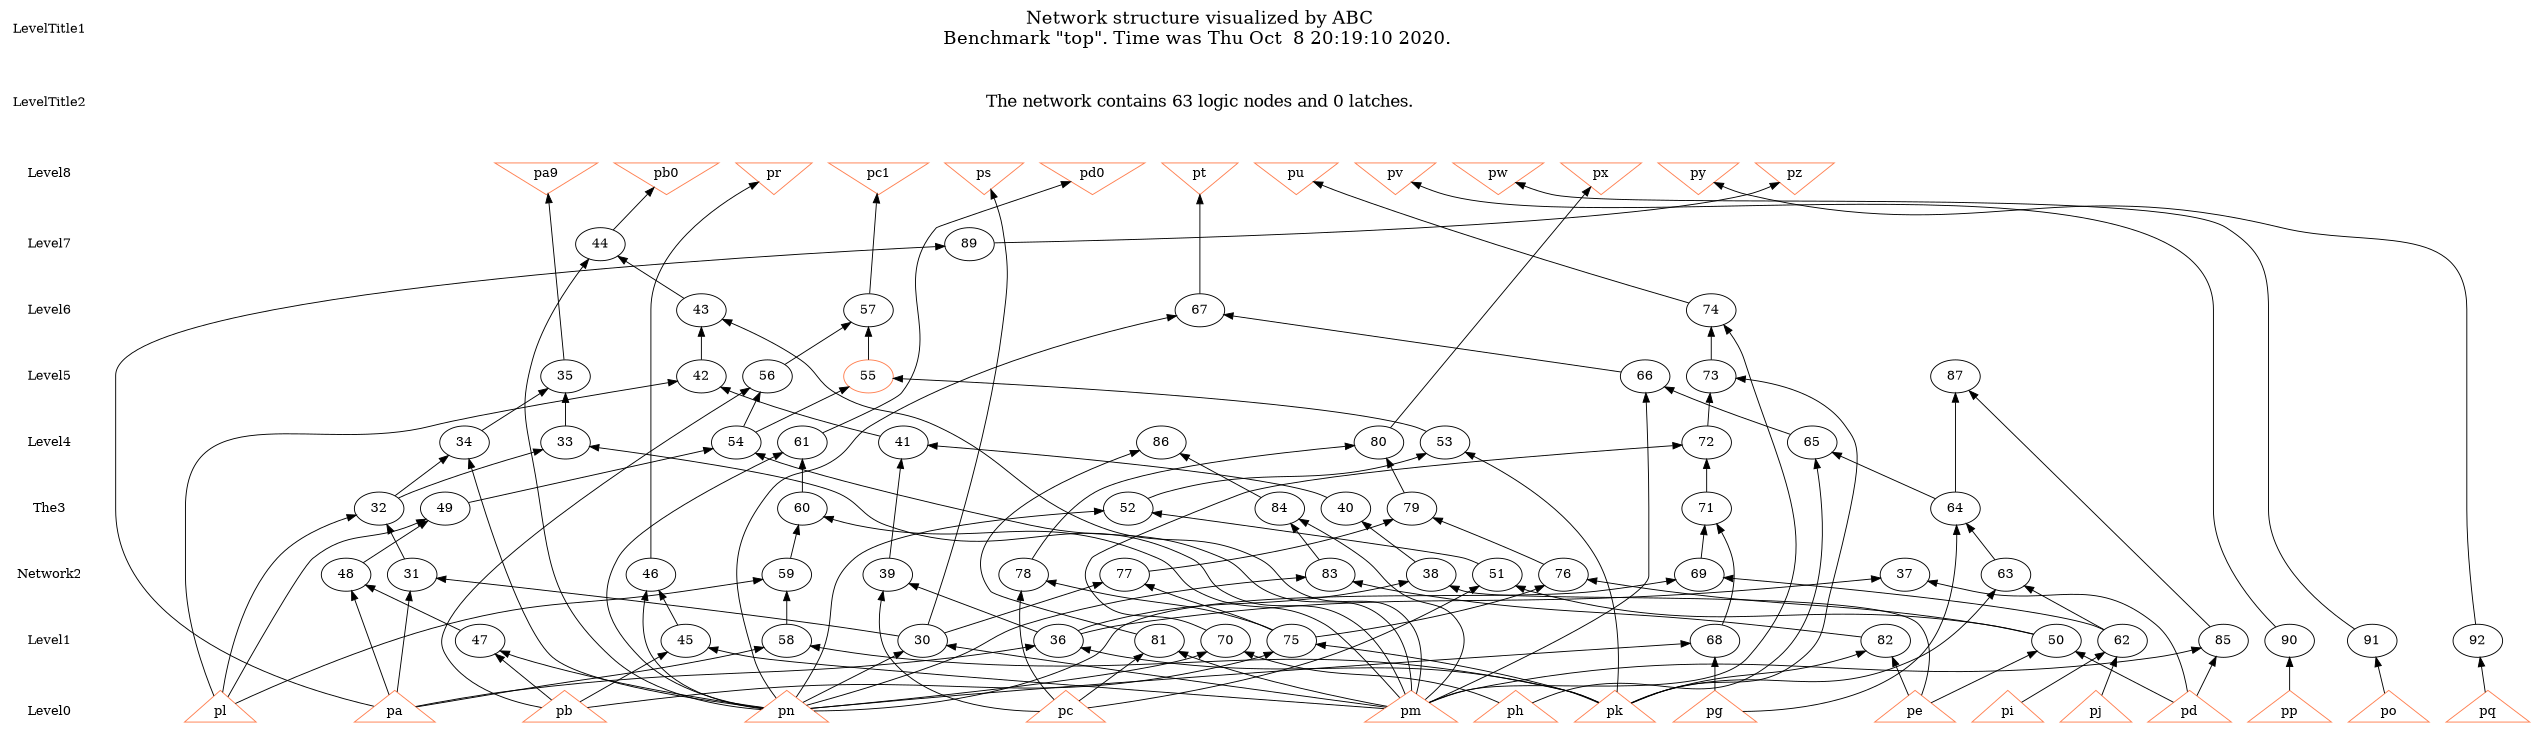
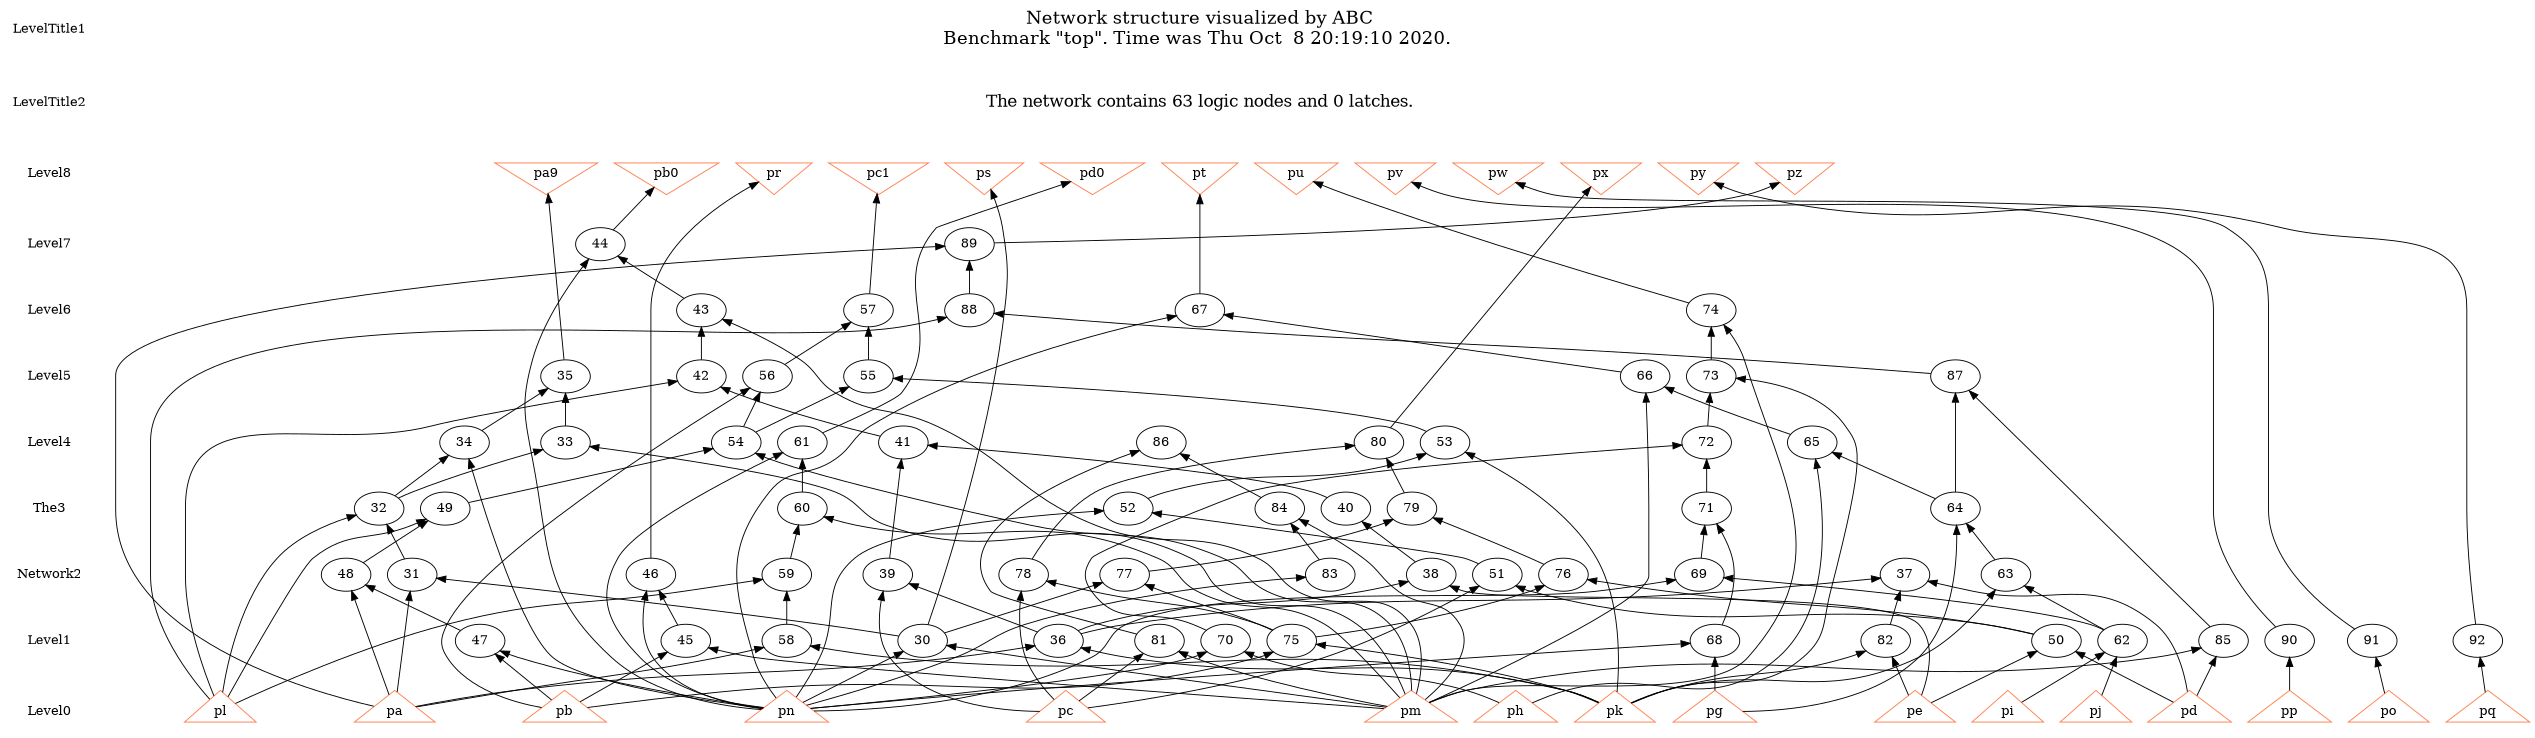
none -> (969, 310)
(868, 376) -> (868, 376)
(1586, 612) -> (1896, 607)
